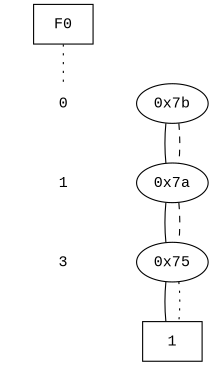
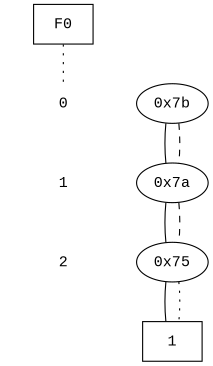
(63, 262) -> (63, 262)
